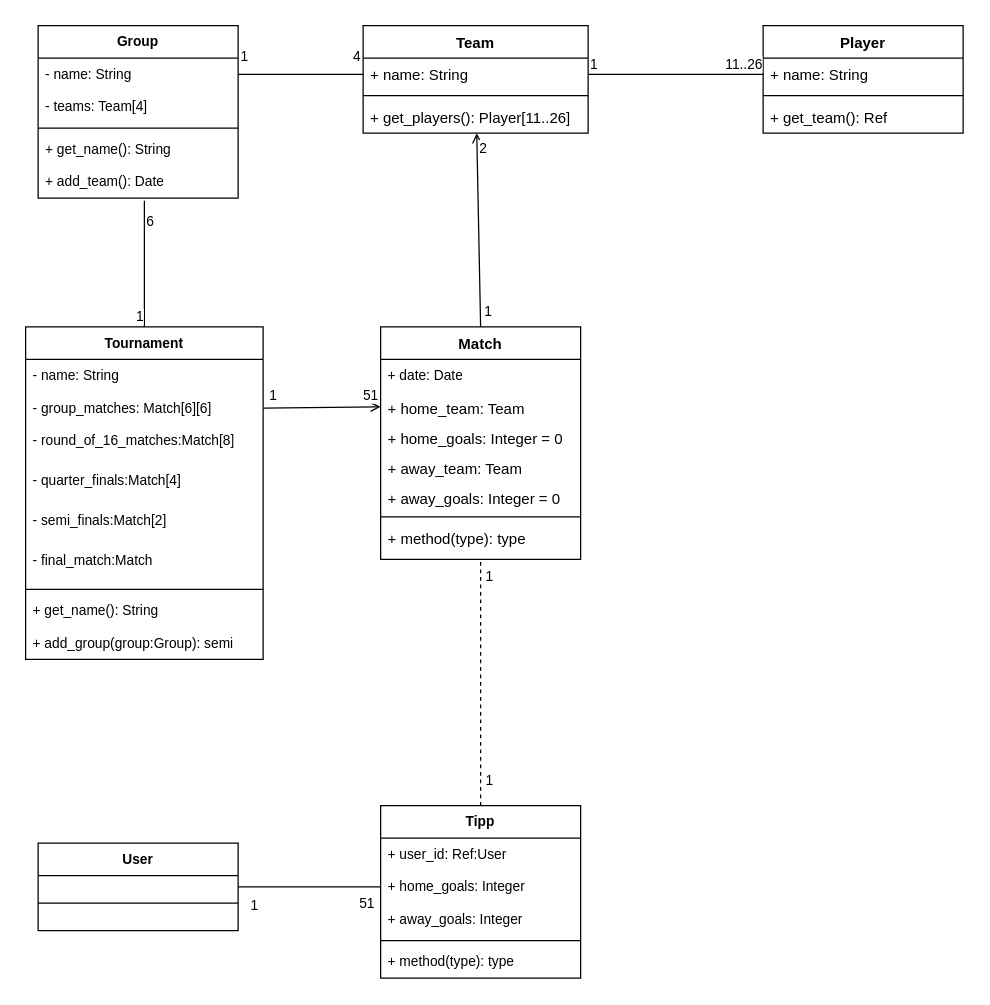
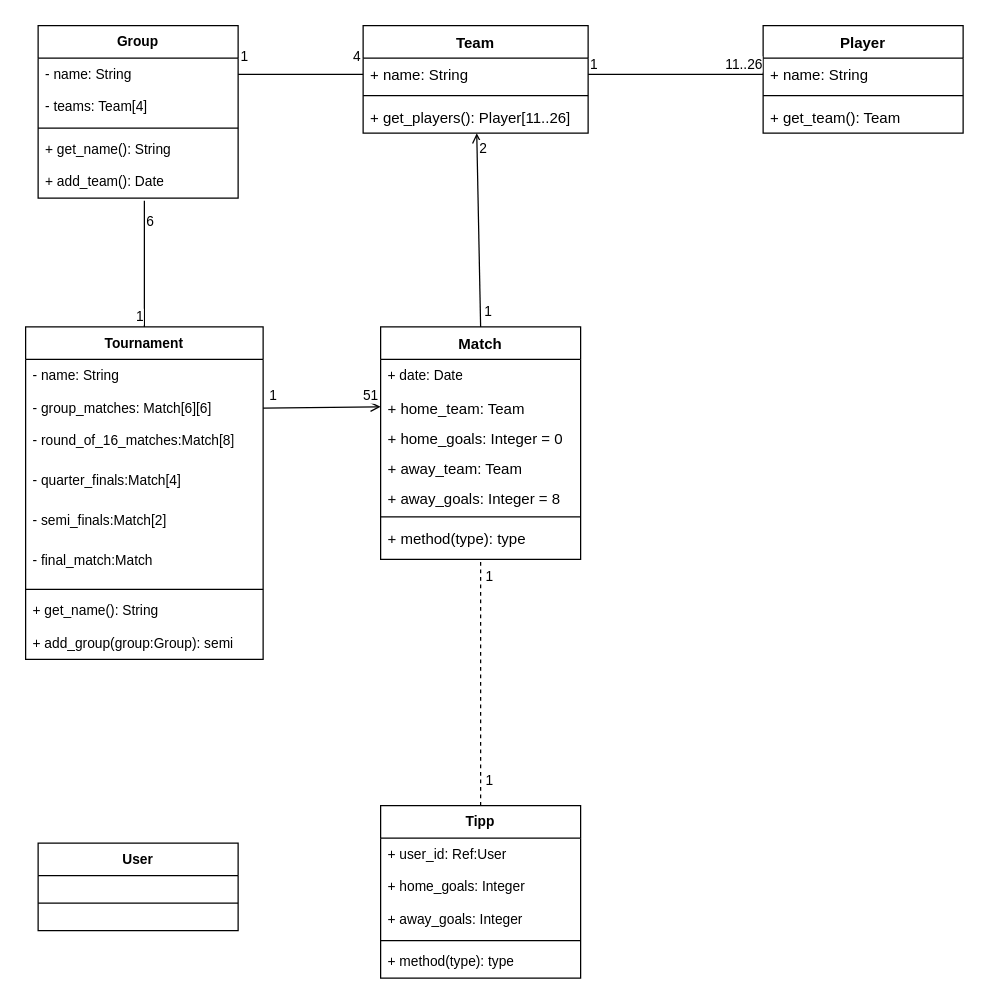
(836, 118) -> (840, 118)
(481, 500) -> (481, 500)
(308, 887) -> none
